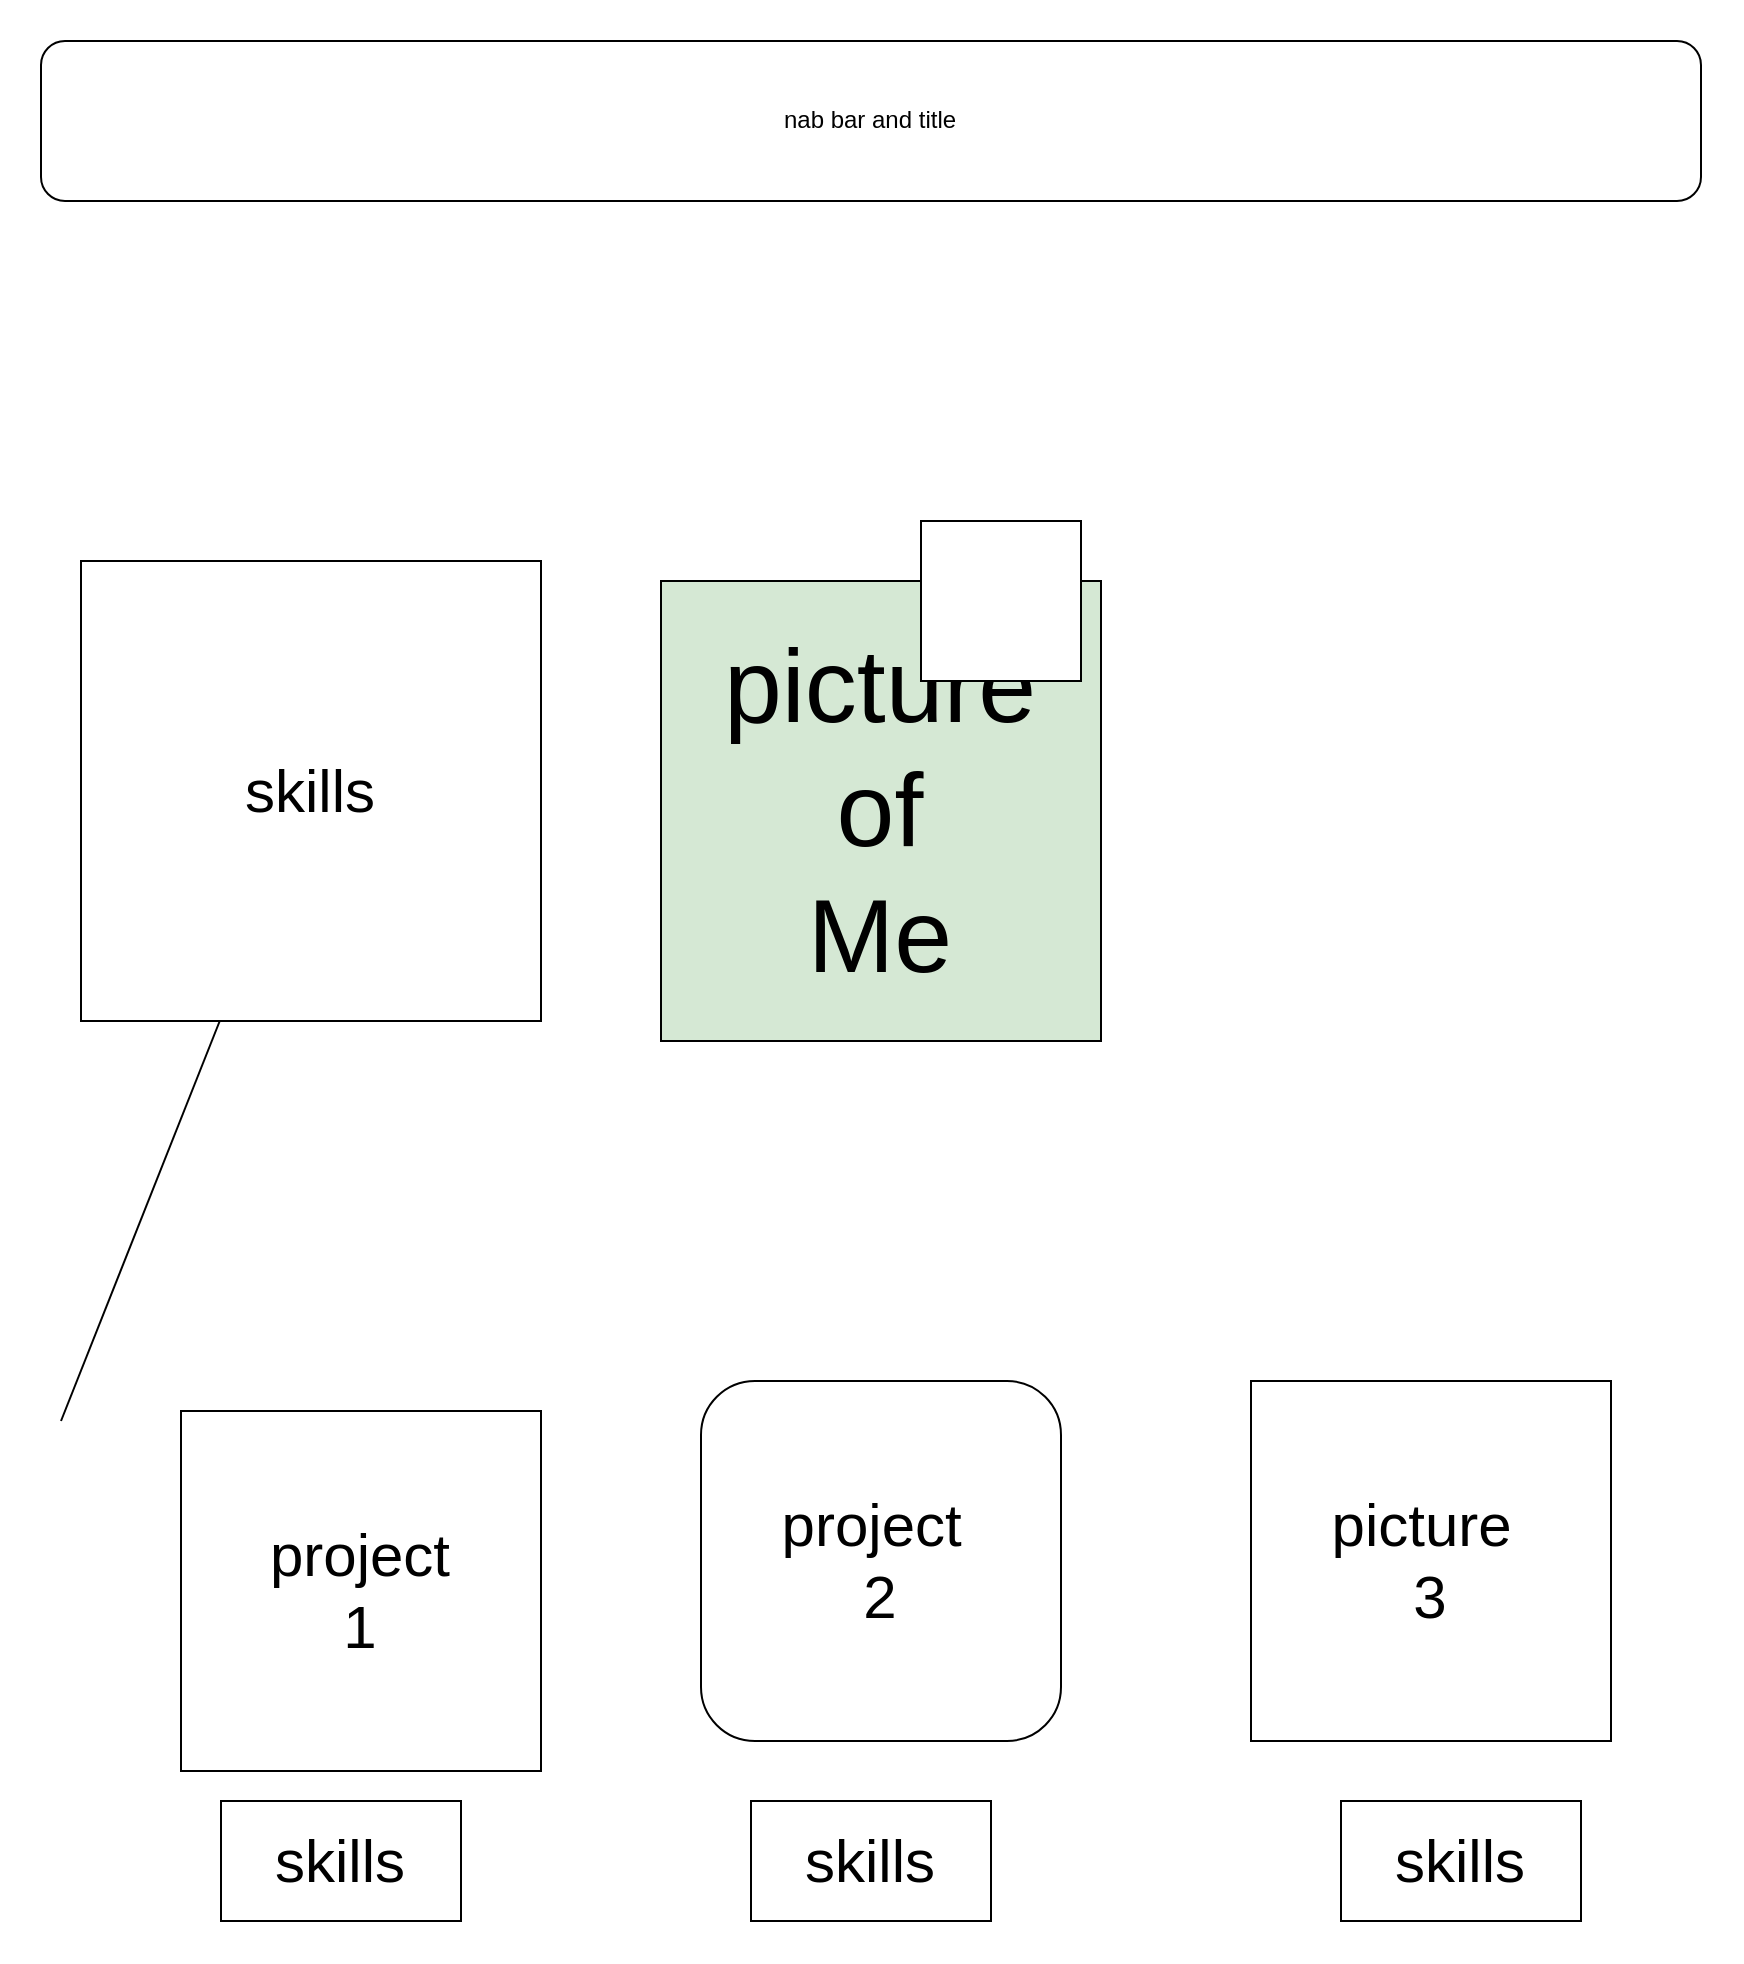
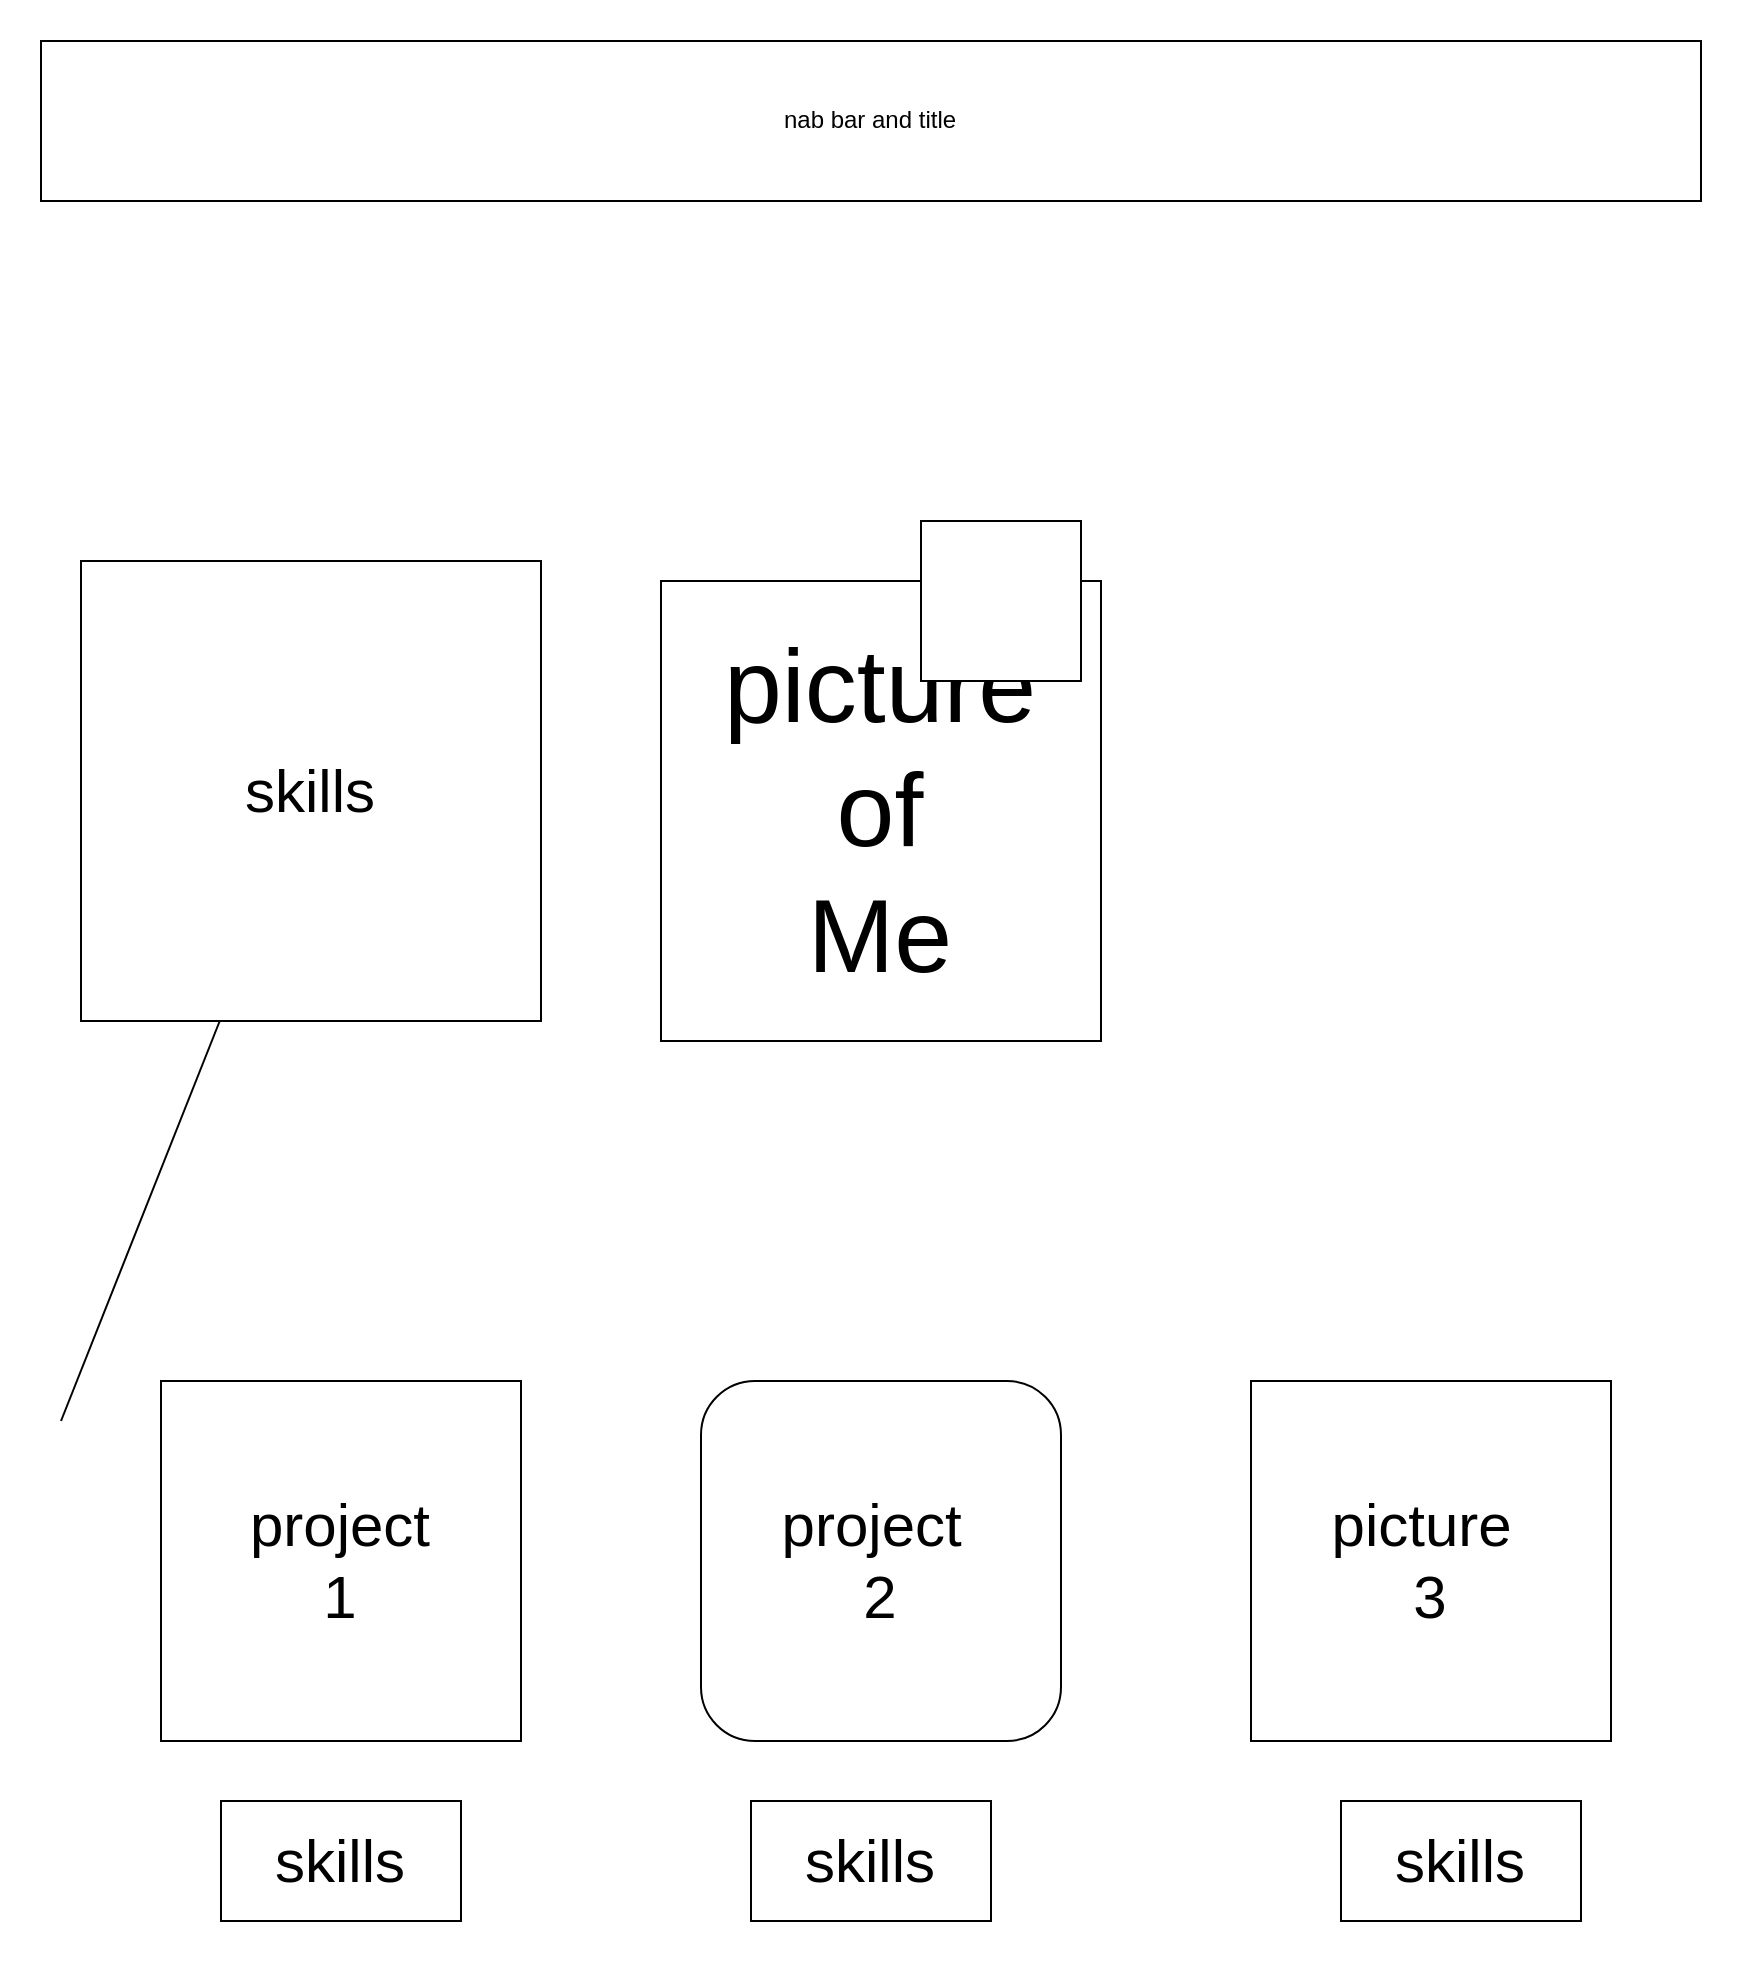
(871, 121) -> (871, 121)
(881, 811) -> (881, 811)
(361, 1591) -> (341, 1561)
